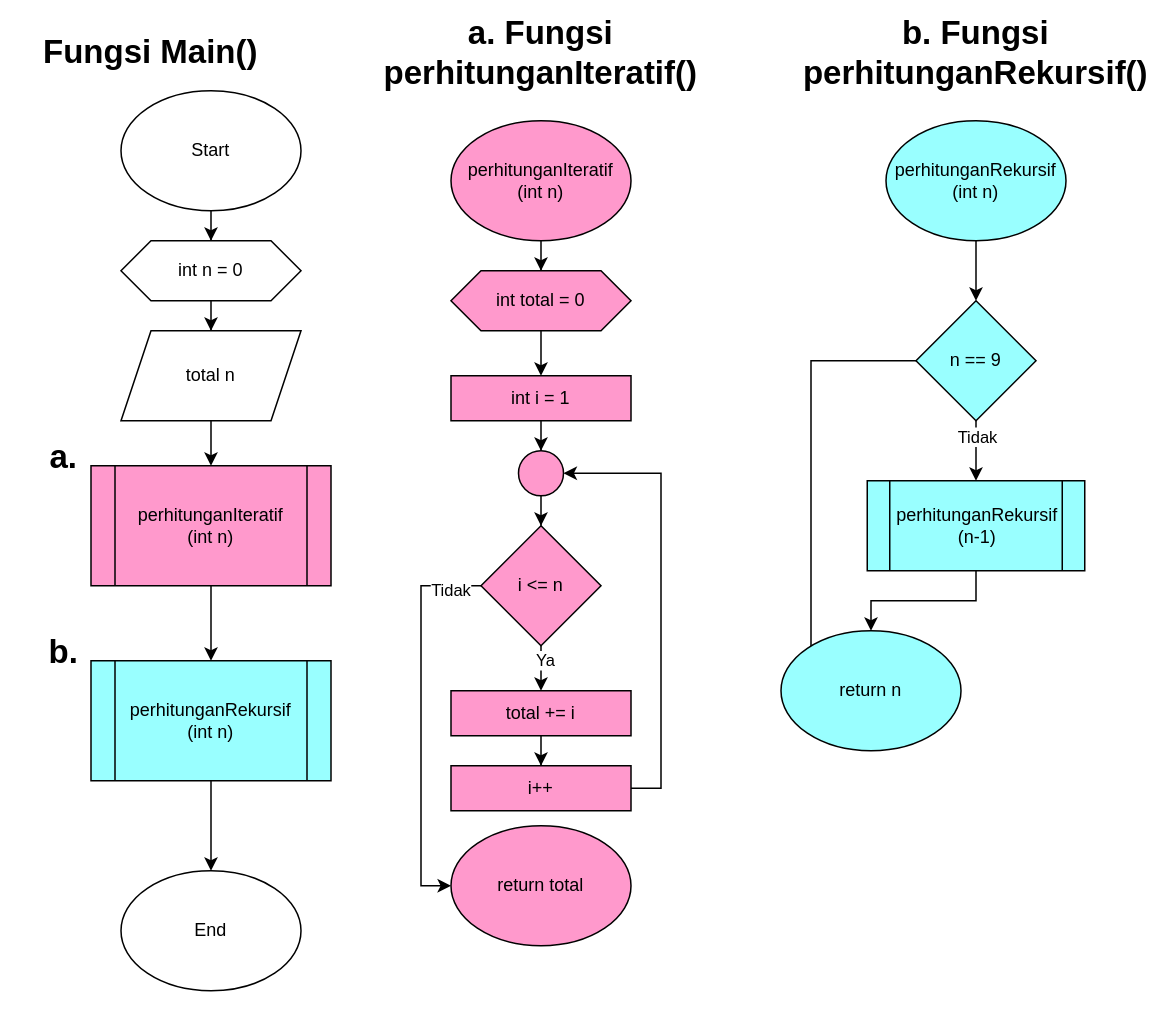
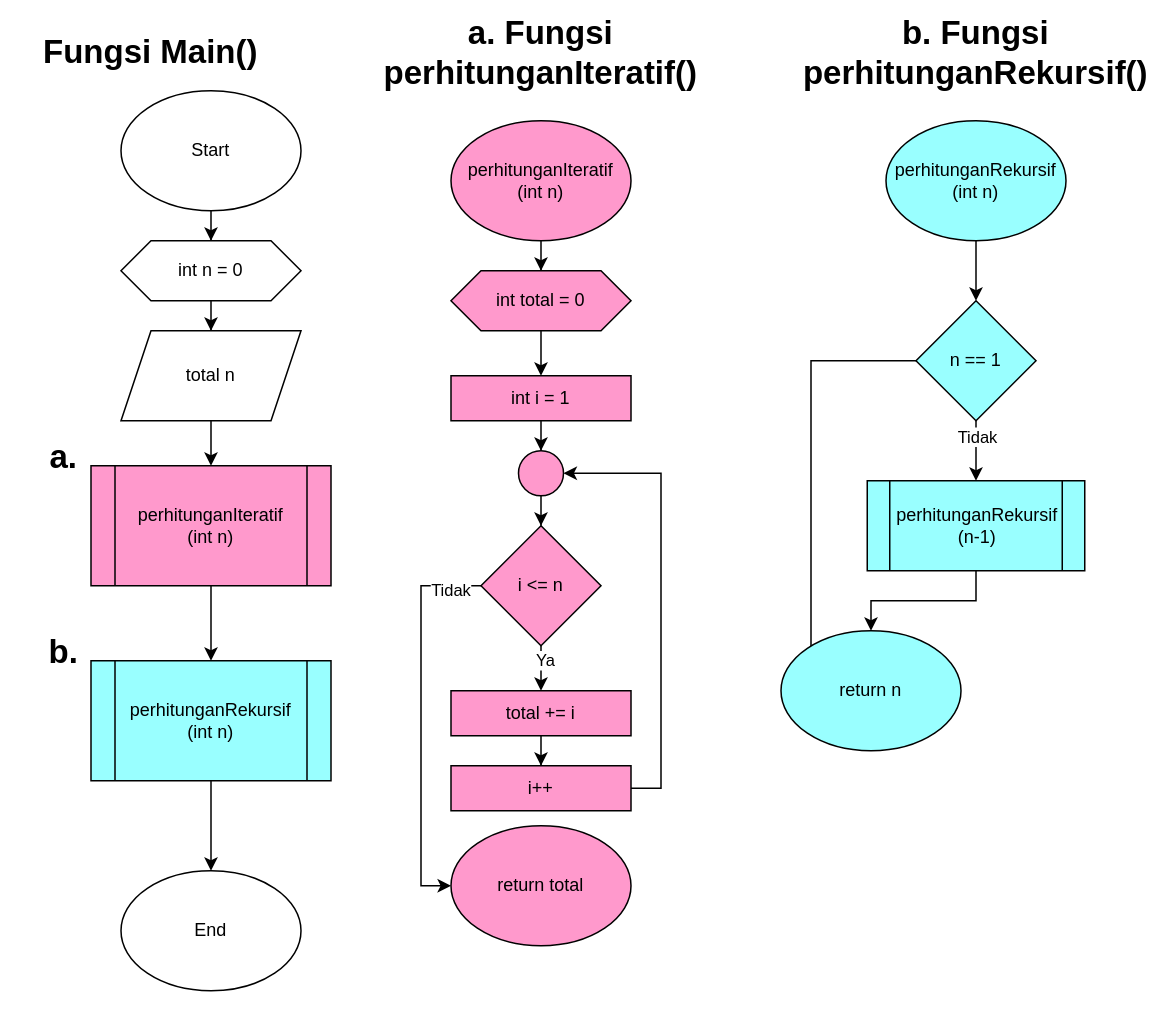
(976, 361) -> (976, 361)
